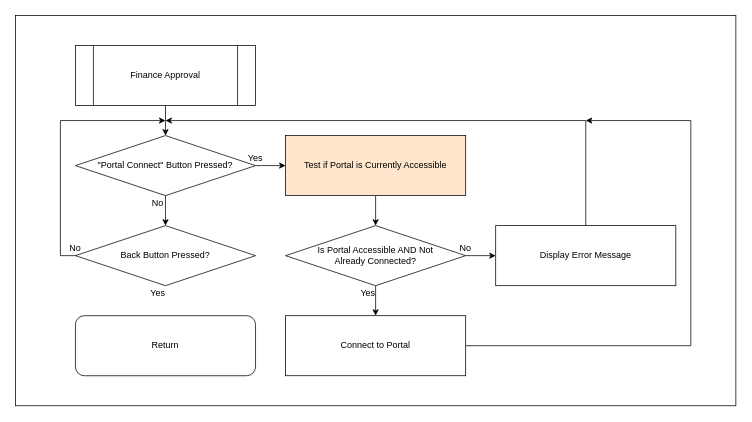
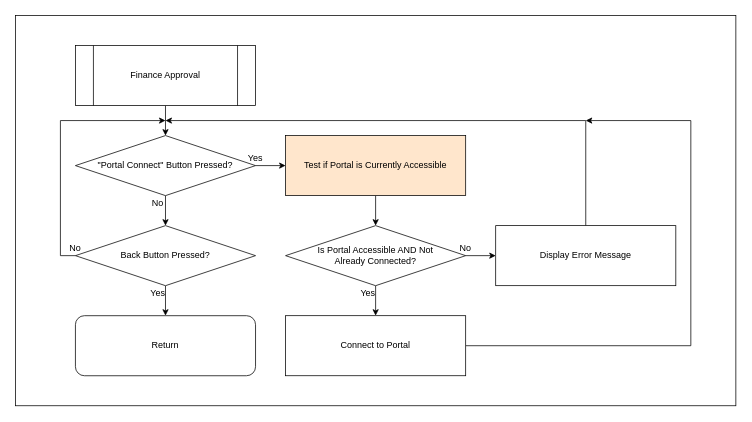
none -> (165, 297)
